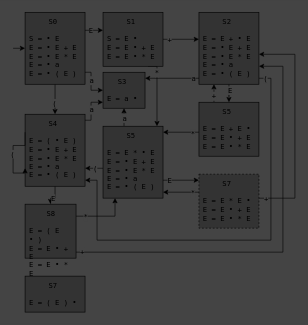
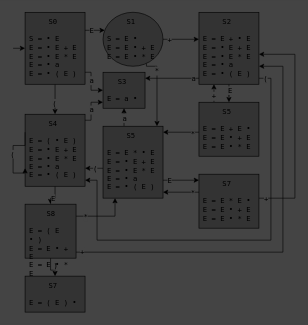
(133, 39) -> (133, 39)
(229, 201) -> (229, 201)
none -> (50, 267)
